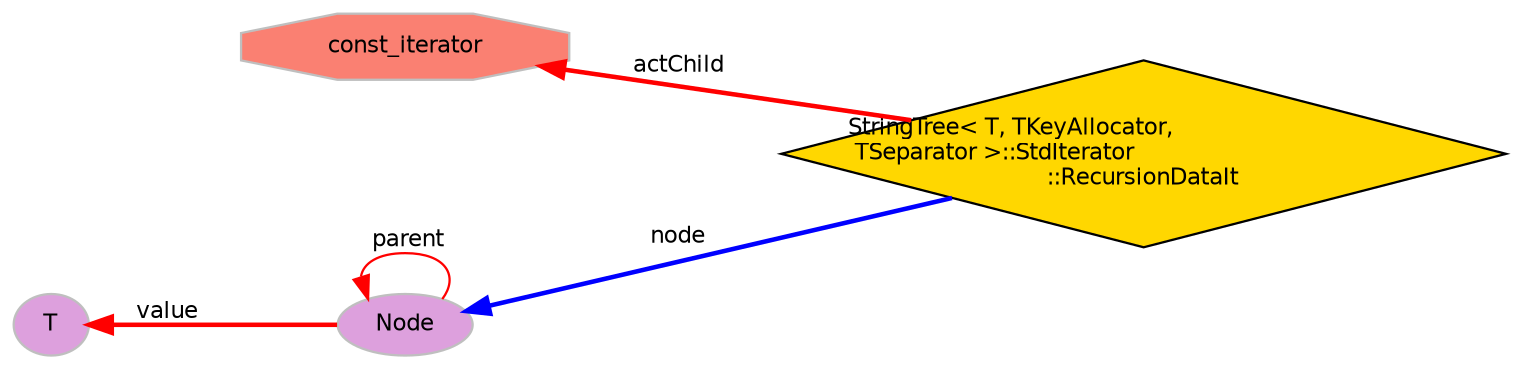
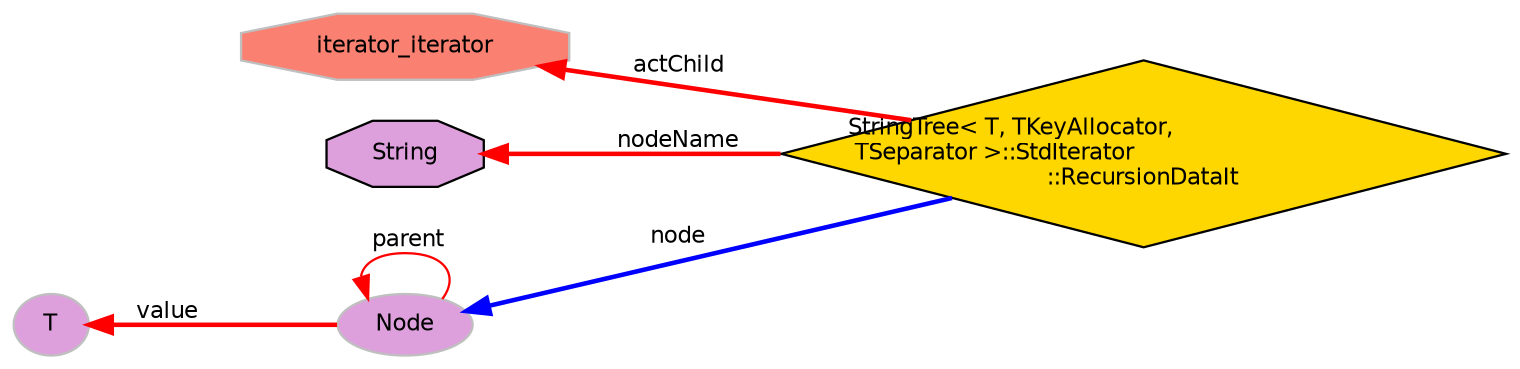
(405, 47) -> (405, 47)
none -> (405, 154)
